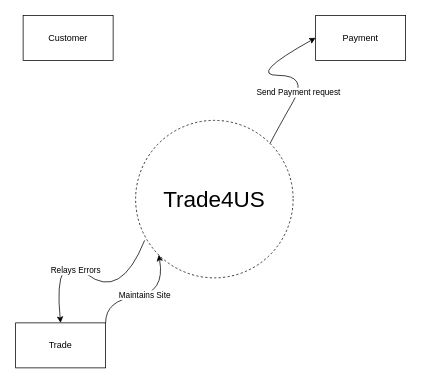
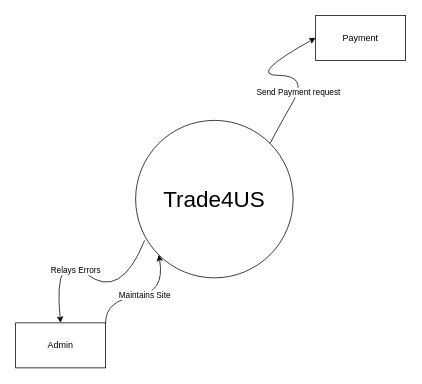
(68, 38) -> none
(214, 199) -> (214, 199)
(60, 345) -> (60, 345)
